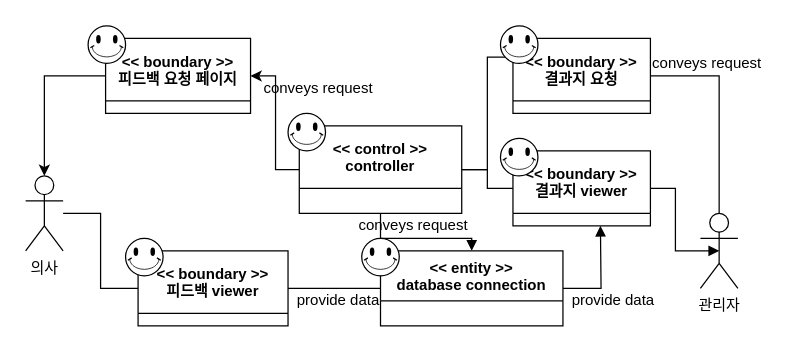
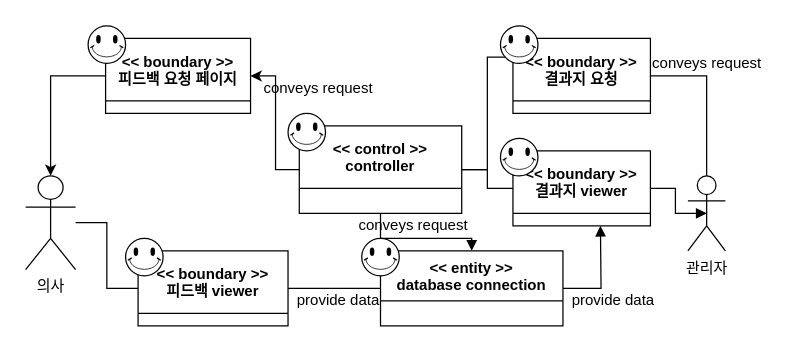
(44, 213) -> (51, 223)
(719, 251) -> (707, 213)
